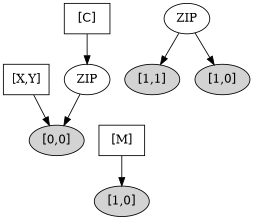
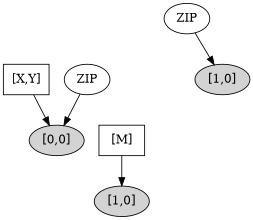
(87, 19) -> none
(152, 80) -> none
